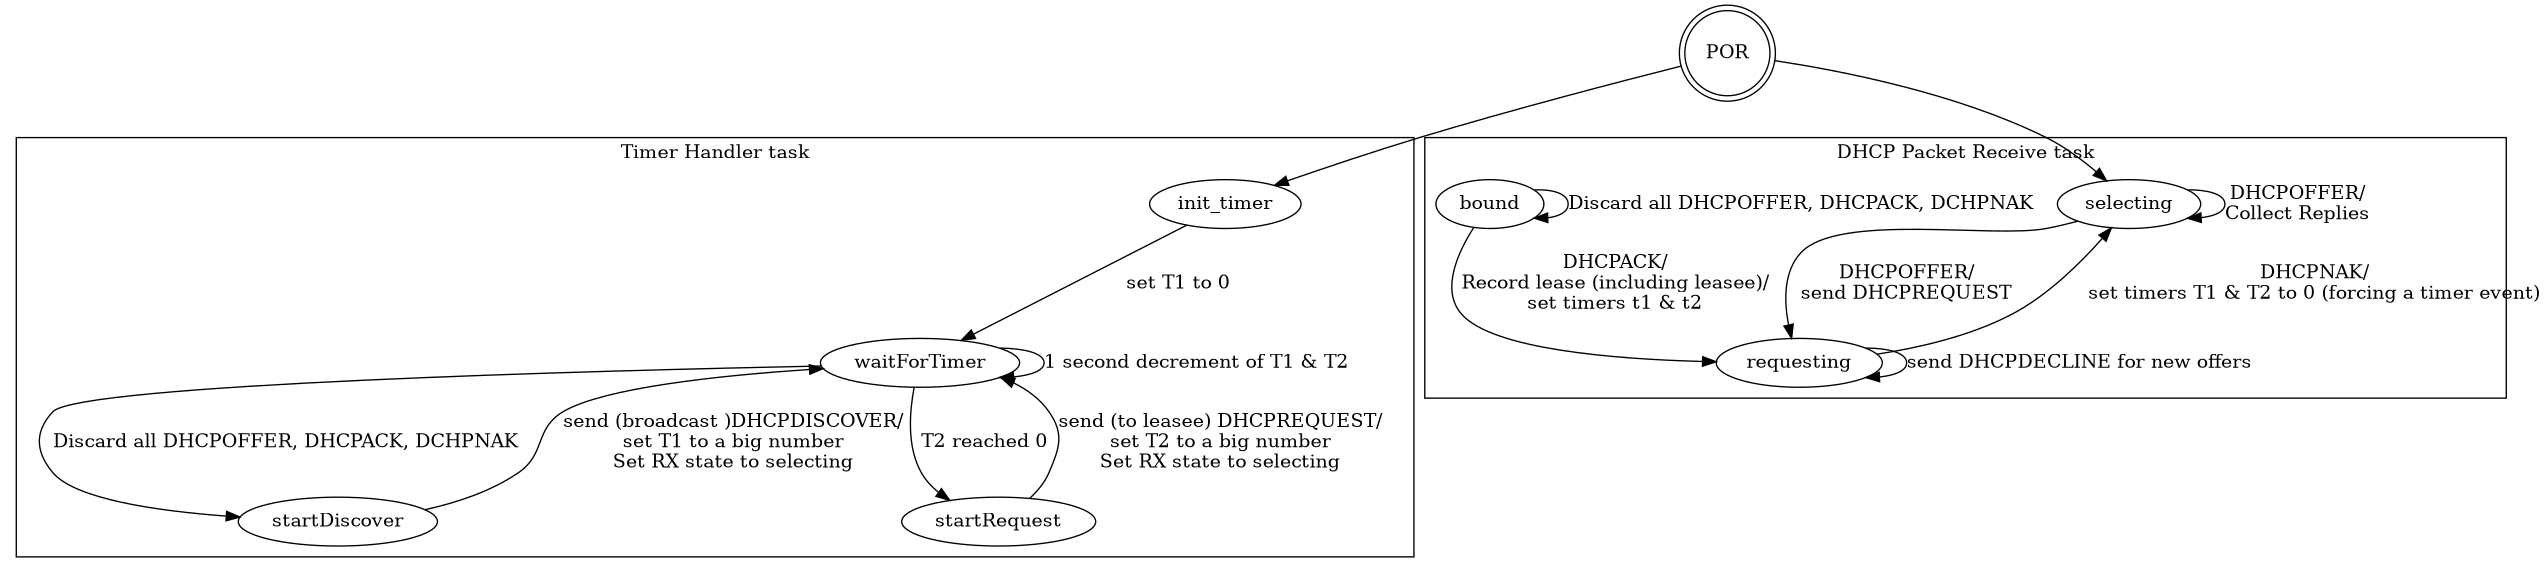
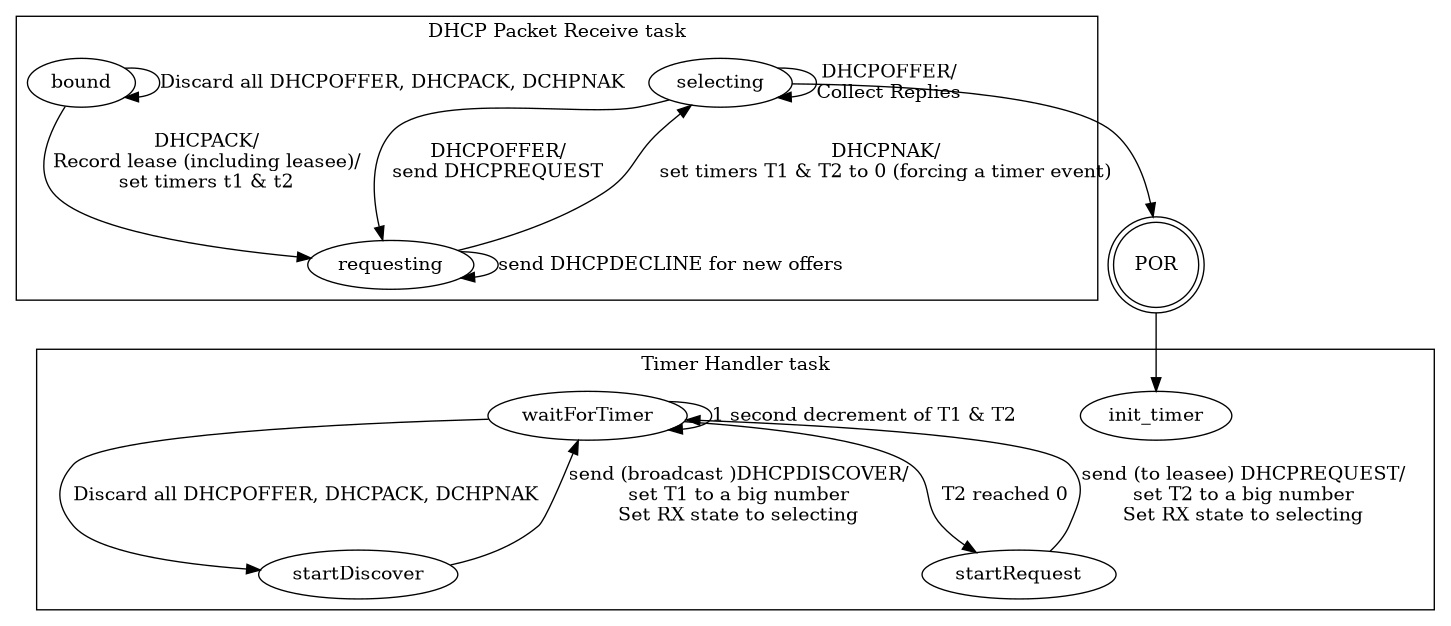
(1943, 98) -> (996, 97)
(1080, 280) -> none
